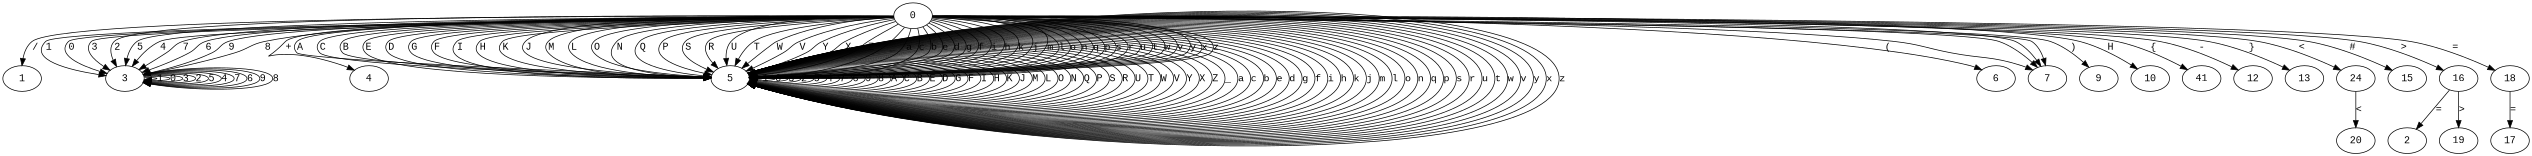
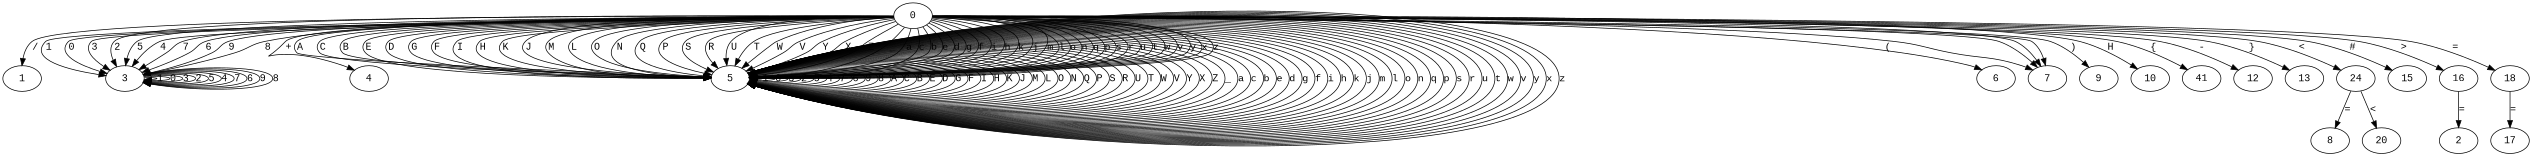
none -> (2330, 141)
(2459, 141) -> none
